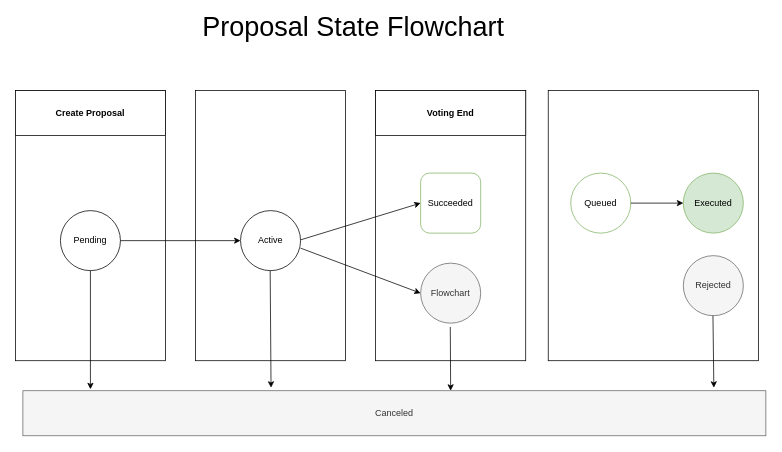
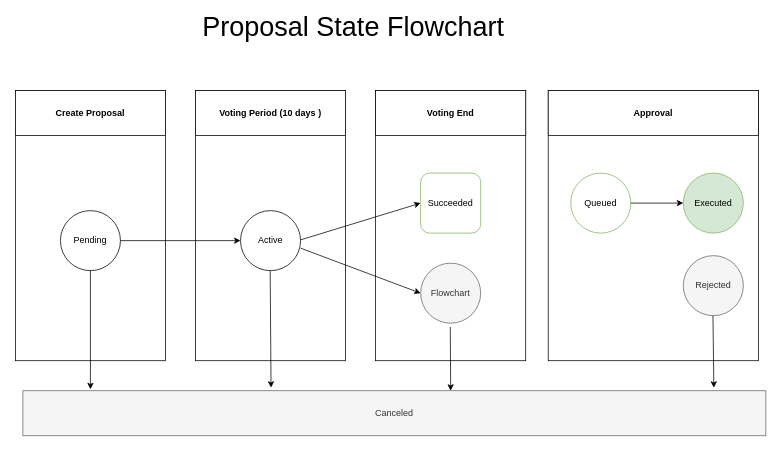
none -> (270, 113)
none -> (653, 113)
